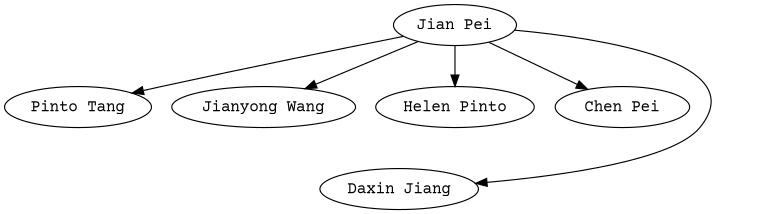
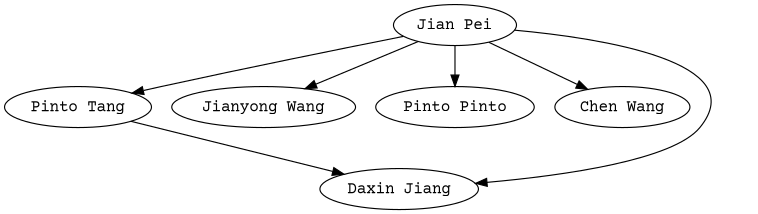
(455, 107) -> (455, 107)
(622, 107) -> (622, 107)
none -> (232, 146)
